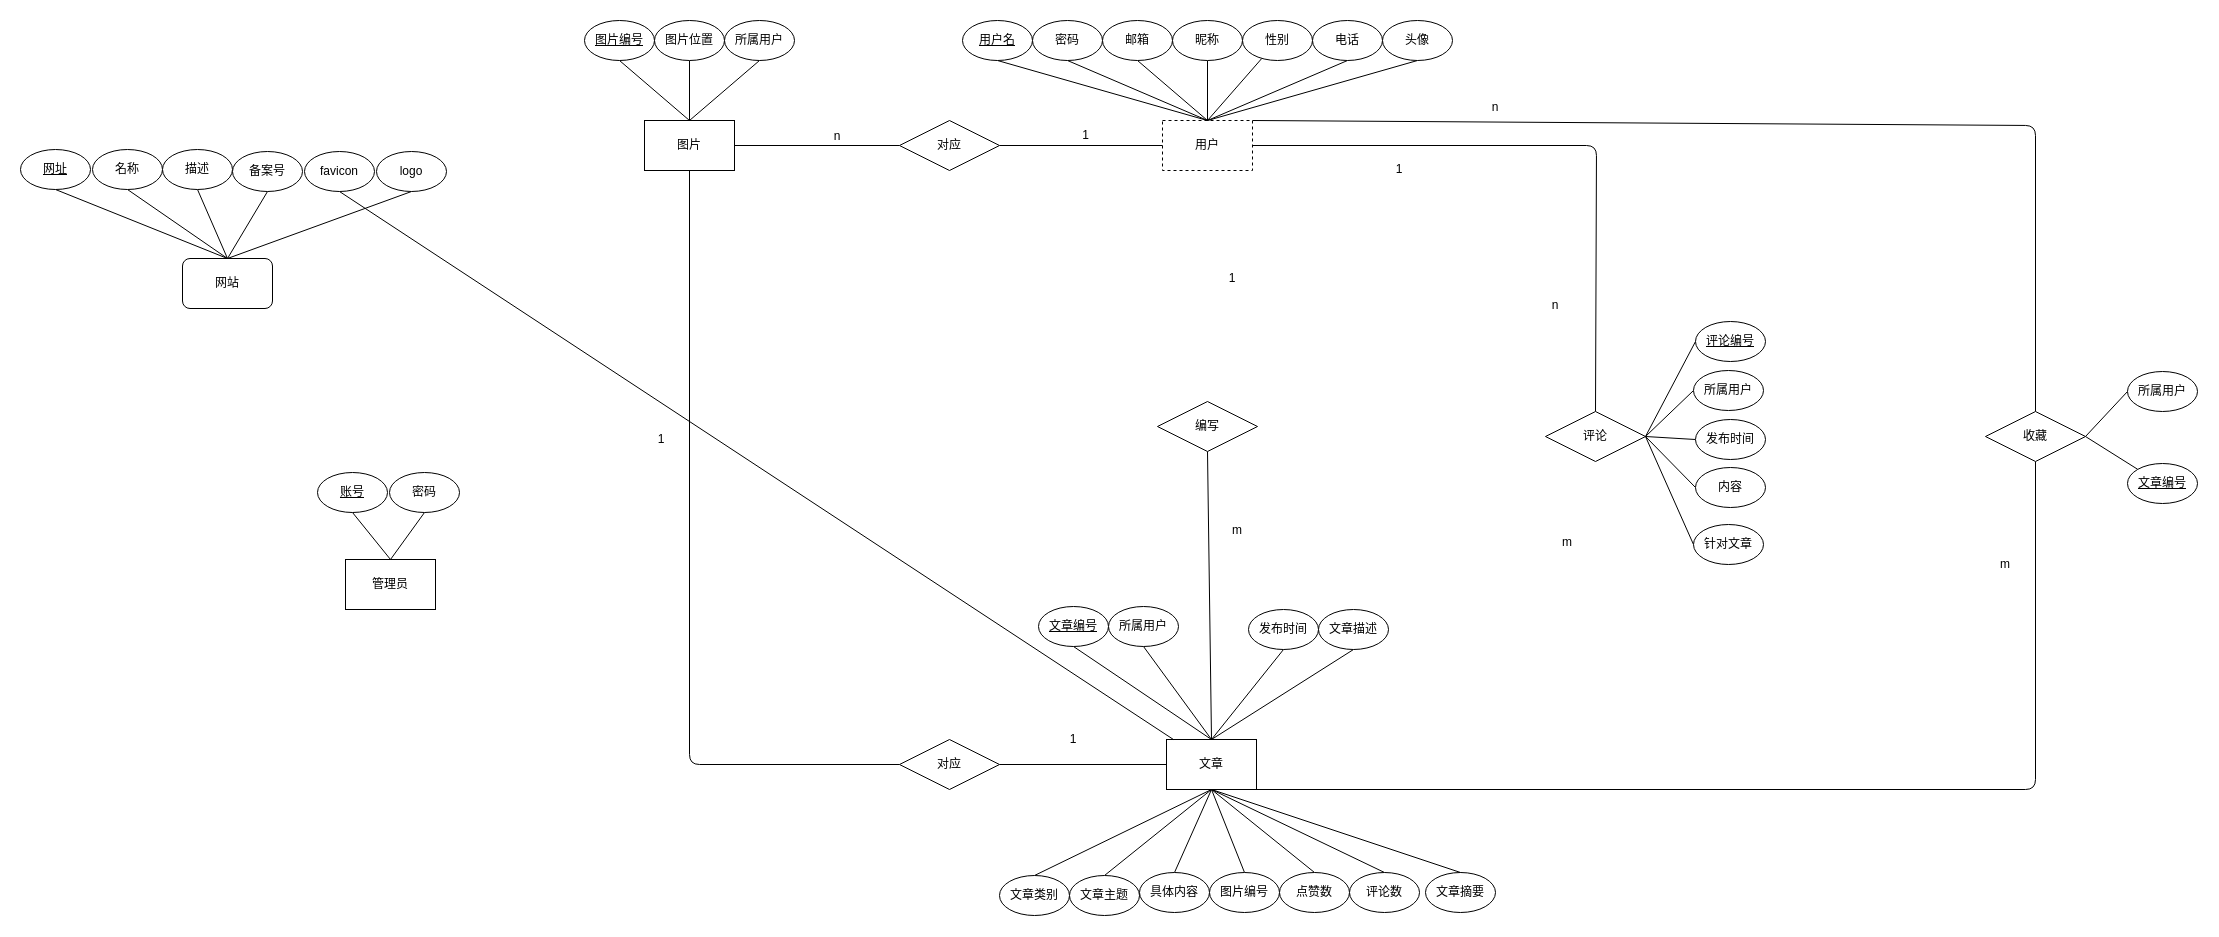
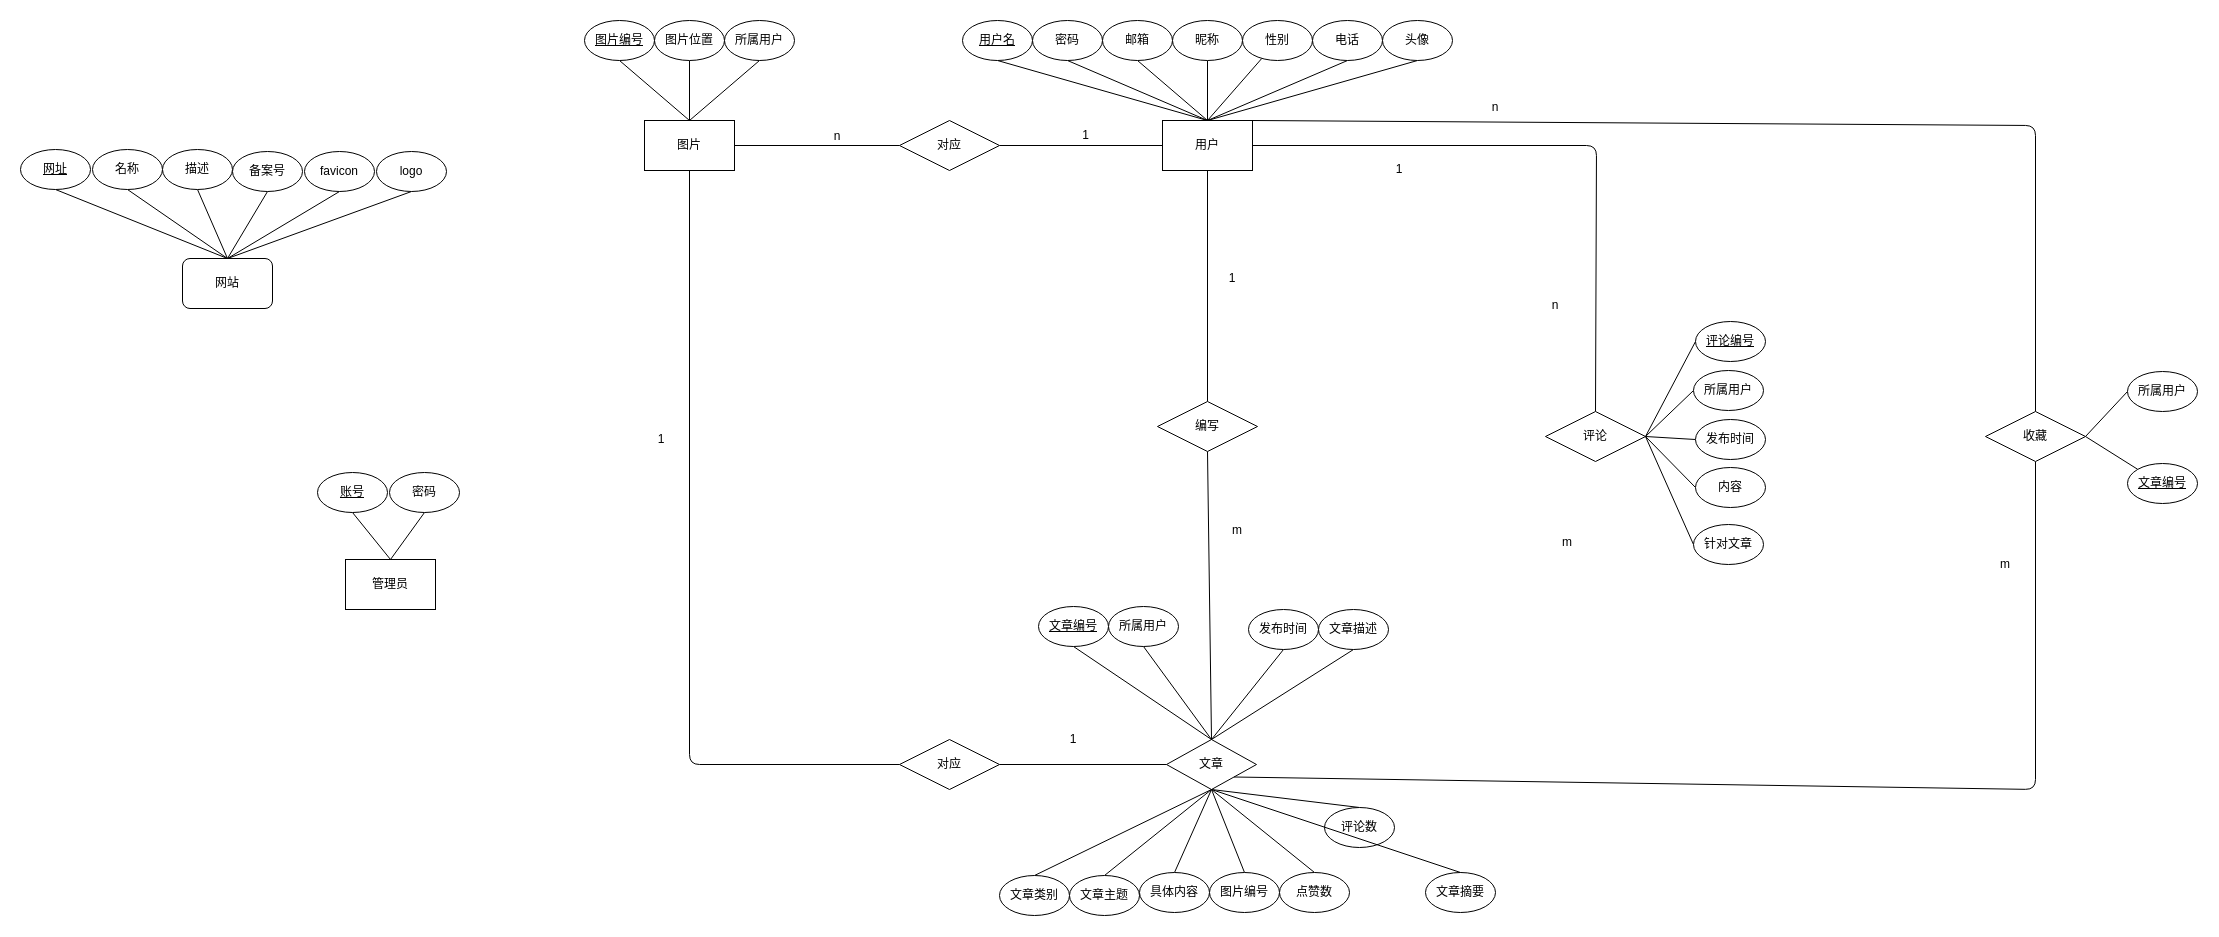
(1208, 146) -> (1208, 146)
none -> (1208, 286)
(756, 465) -> (287, 223)
(1212, 765) -> (1212, 765)
(1385, 893) -> (1360, 828)
